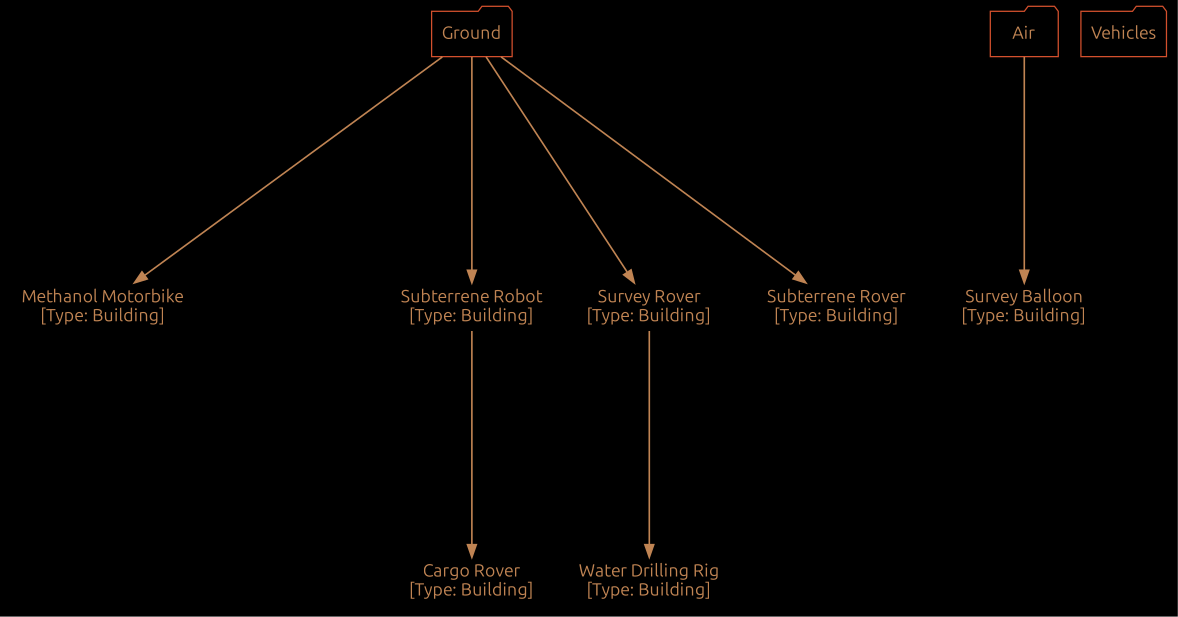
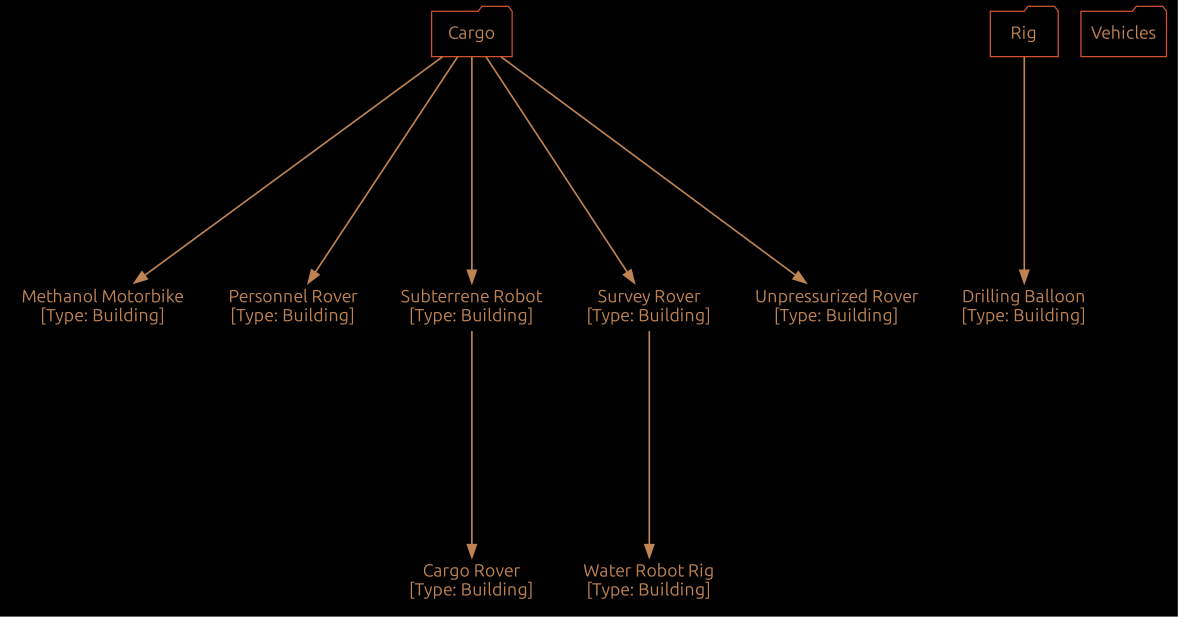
(472, 34) -> (472, 34)
(1024, 34) -> (1024, 34)
none -> (293, 307)
(837, 307) -> (837, 307)
(1024, 307) -> (1024, 307)
(649, 581) -> (649, 581)
